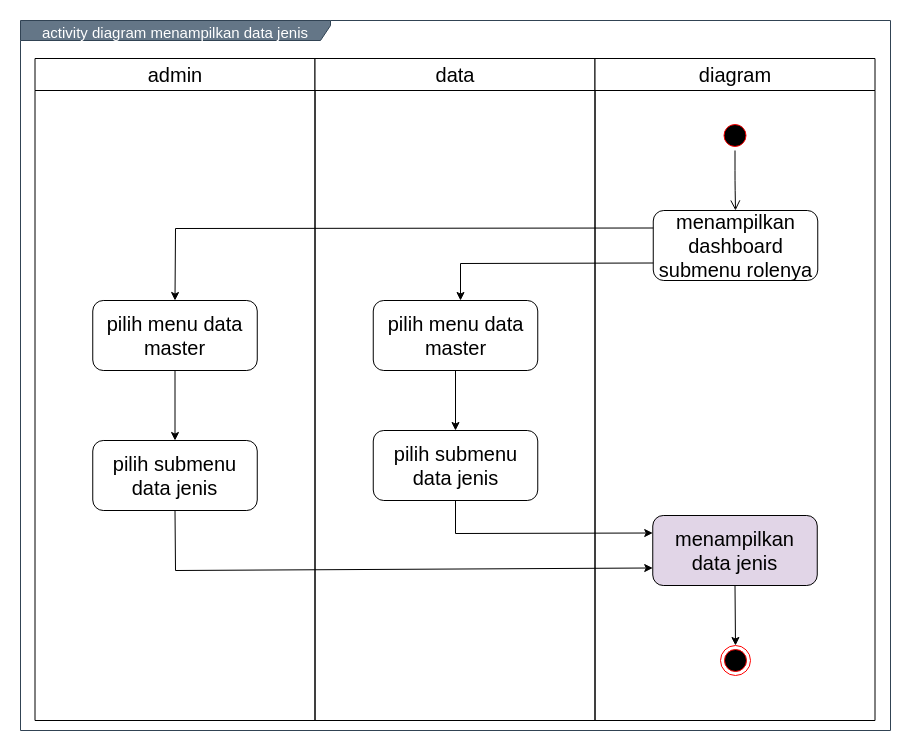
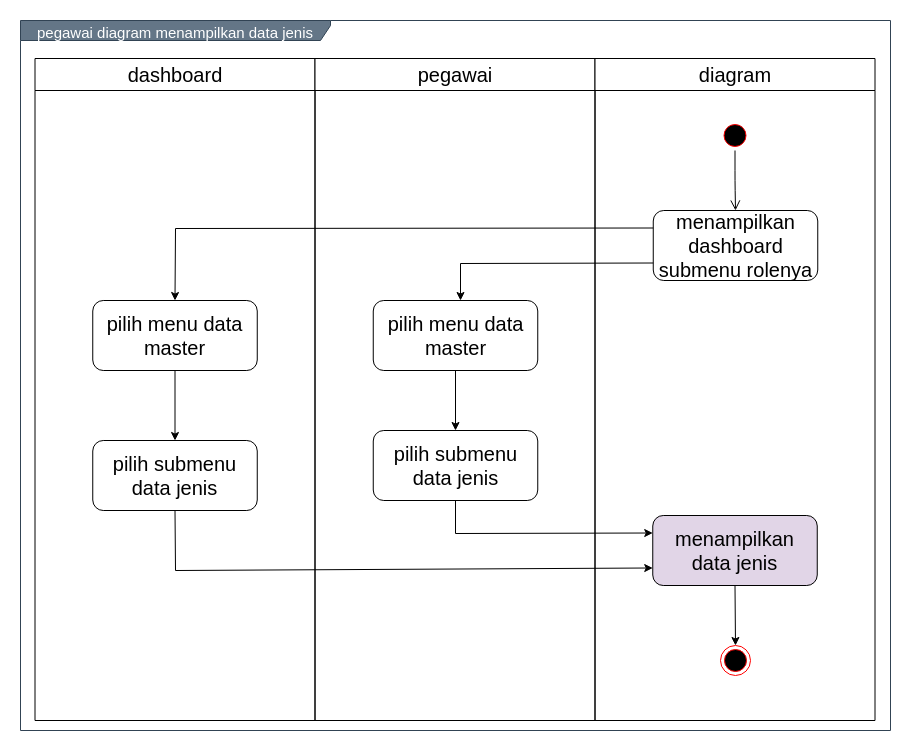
(176, 31) -> (176, 31)
(176, 75) -> (176, 75)
(456, 75) -> (456, 75)
